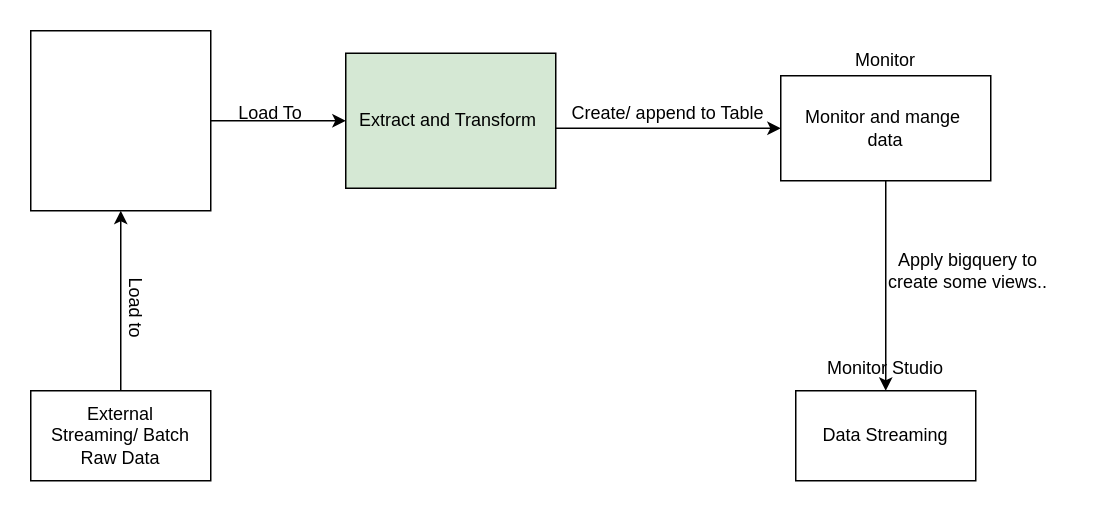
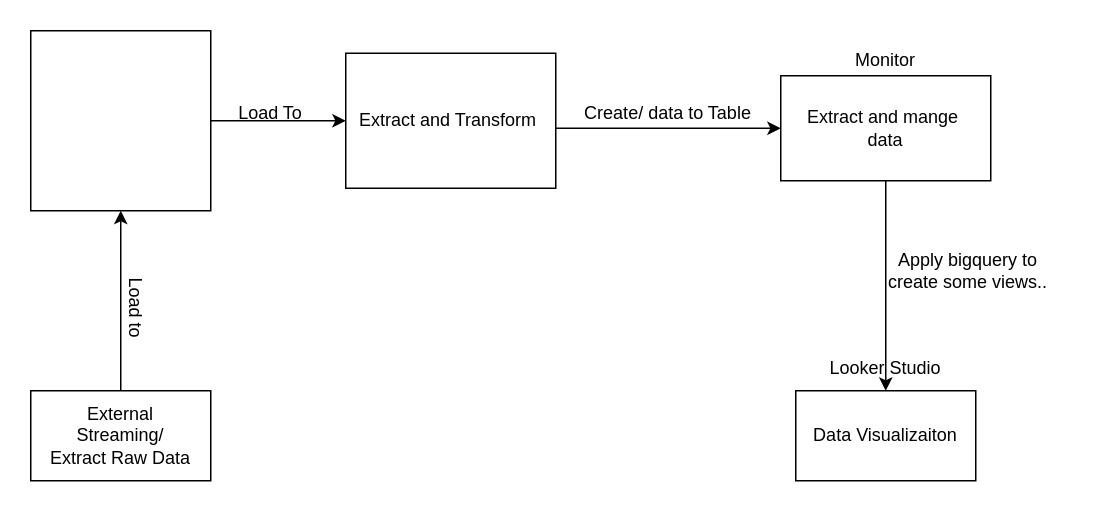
(668, 113) -> (668, 113)
(451, 121) -> (451, 121)
(886, 128) -> (886, 128)
(886, 368) -> (886, 368)
(121, 436) -> (121, 436)
(886, 436) -> (886, 436)
